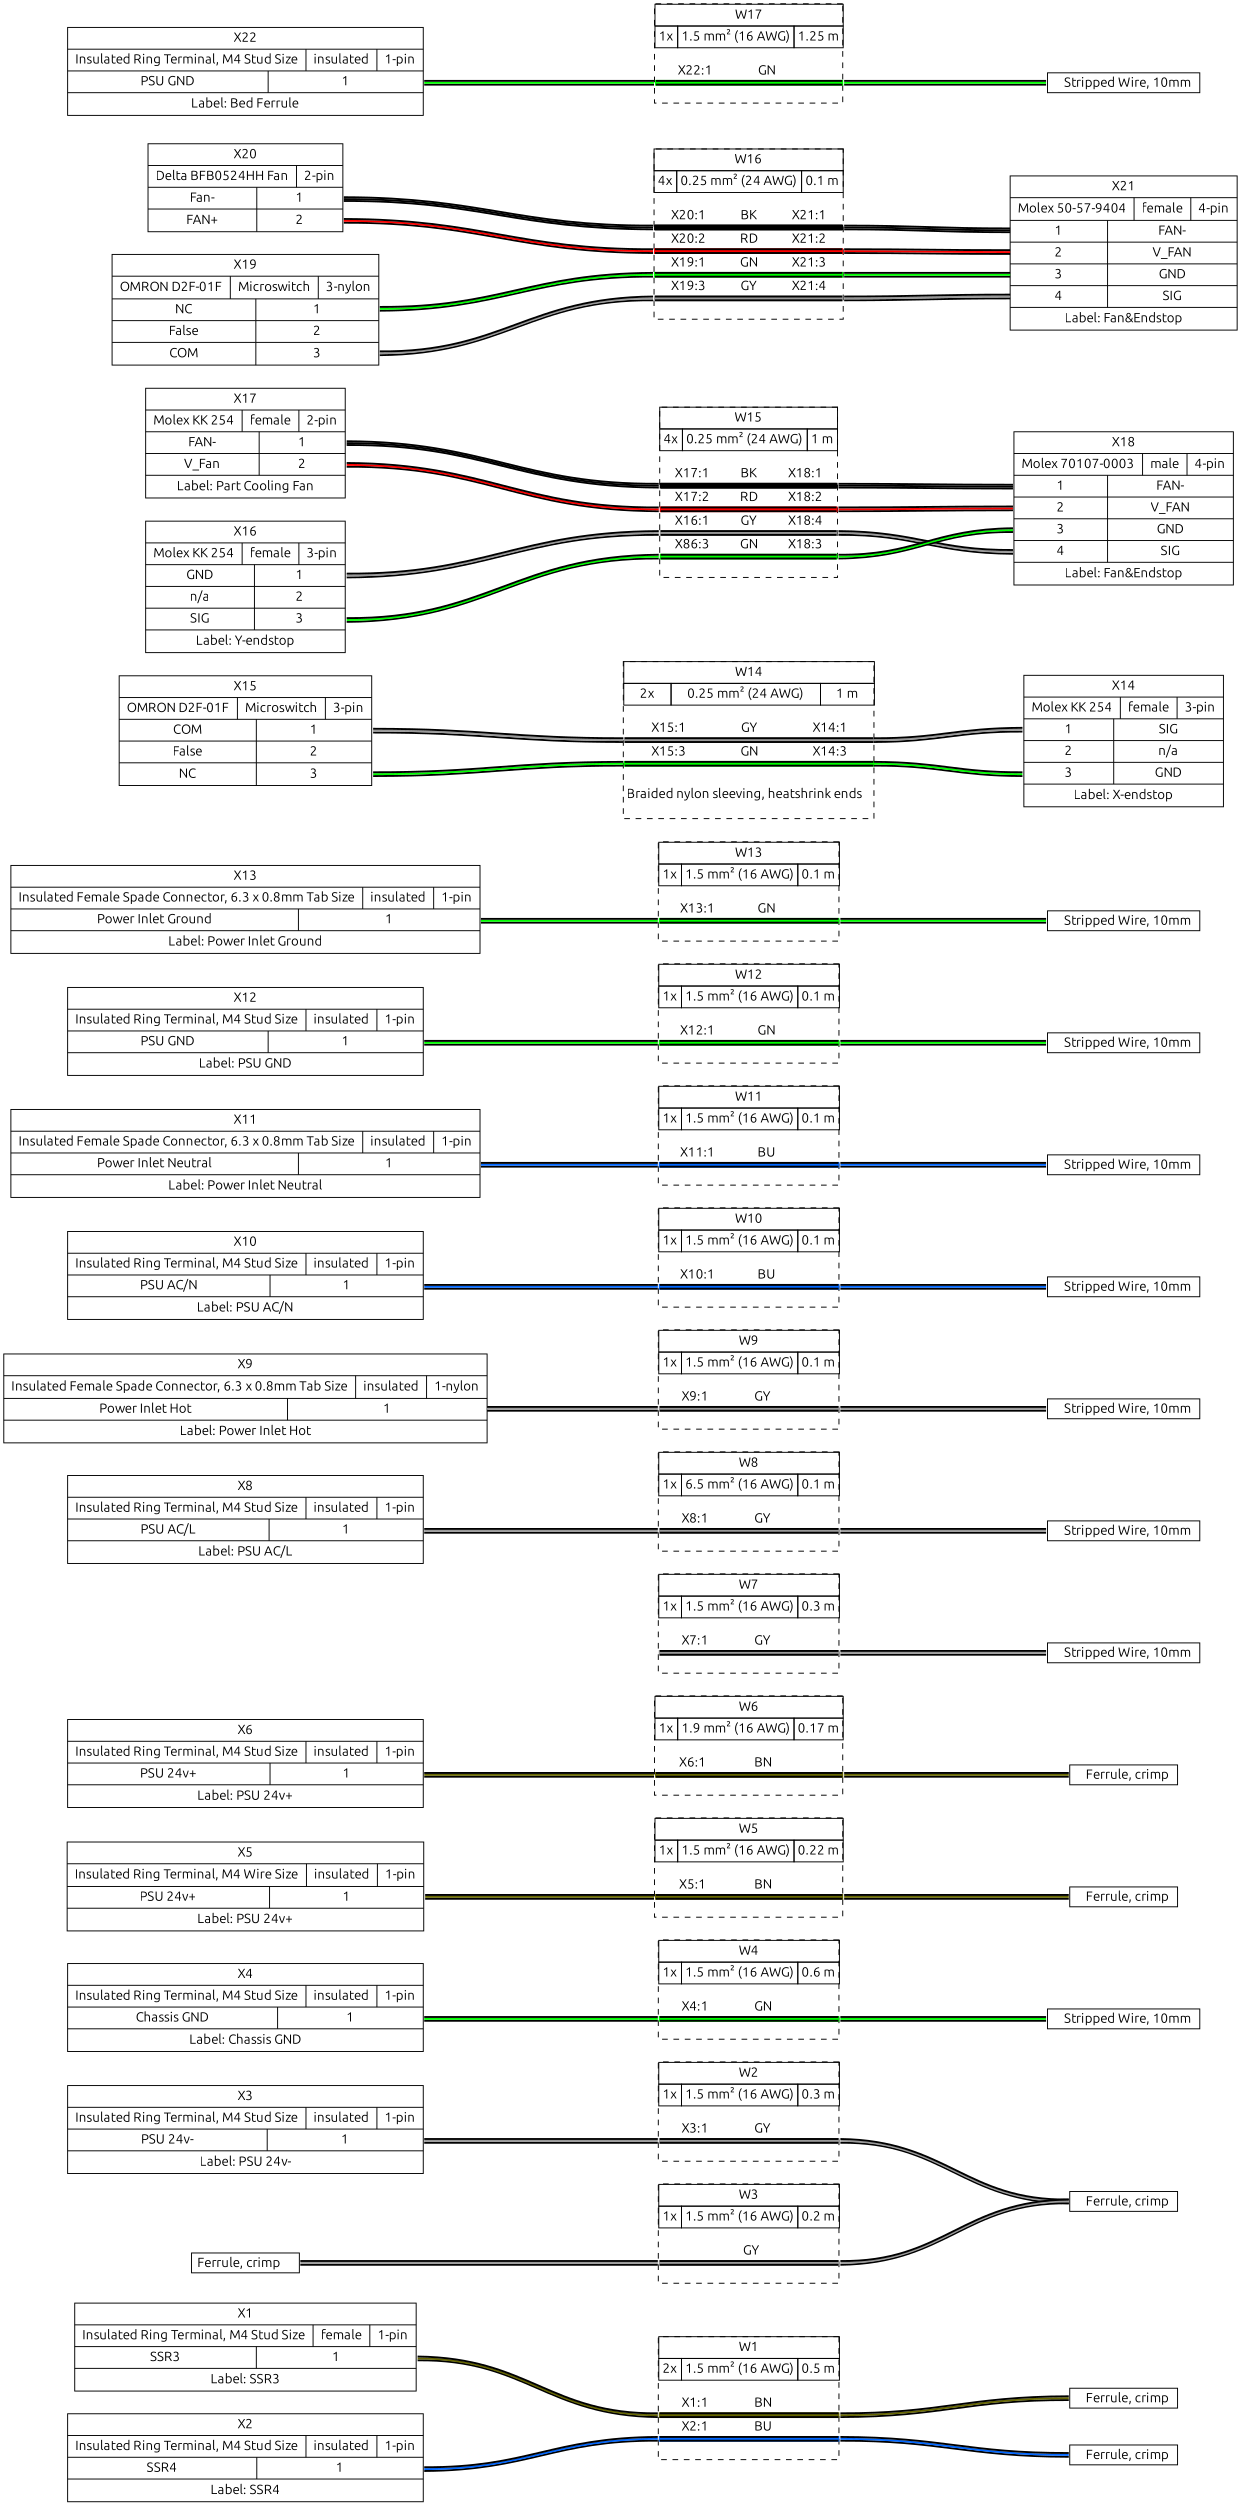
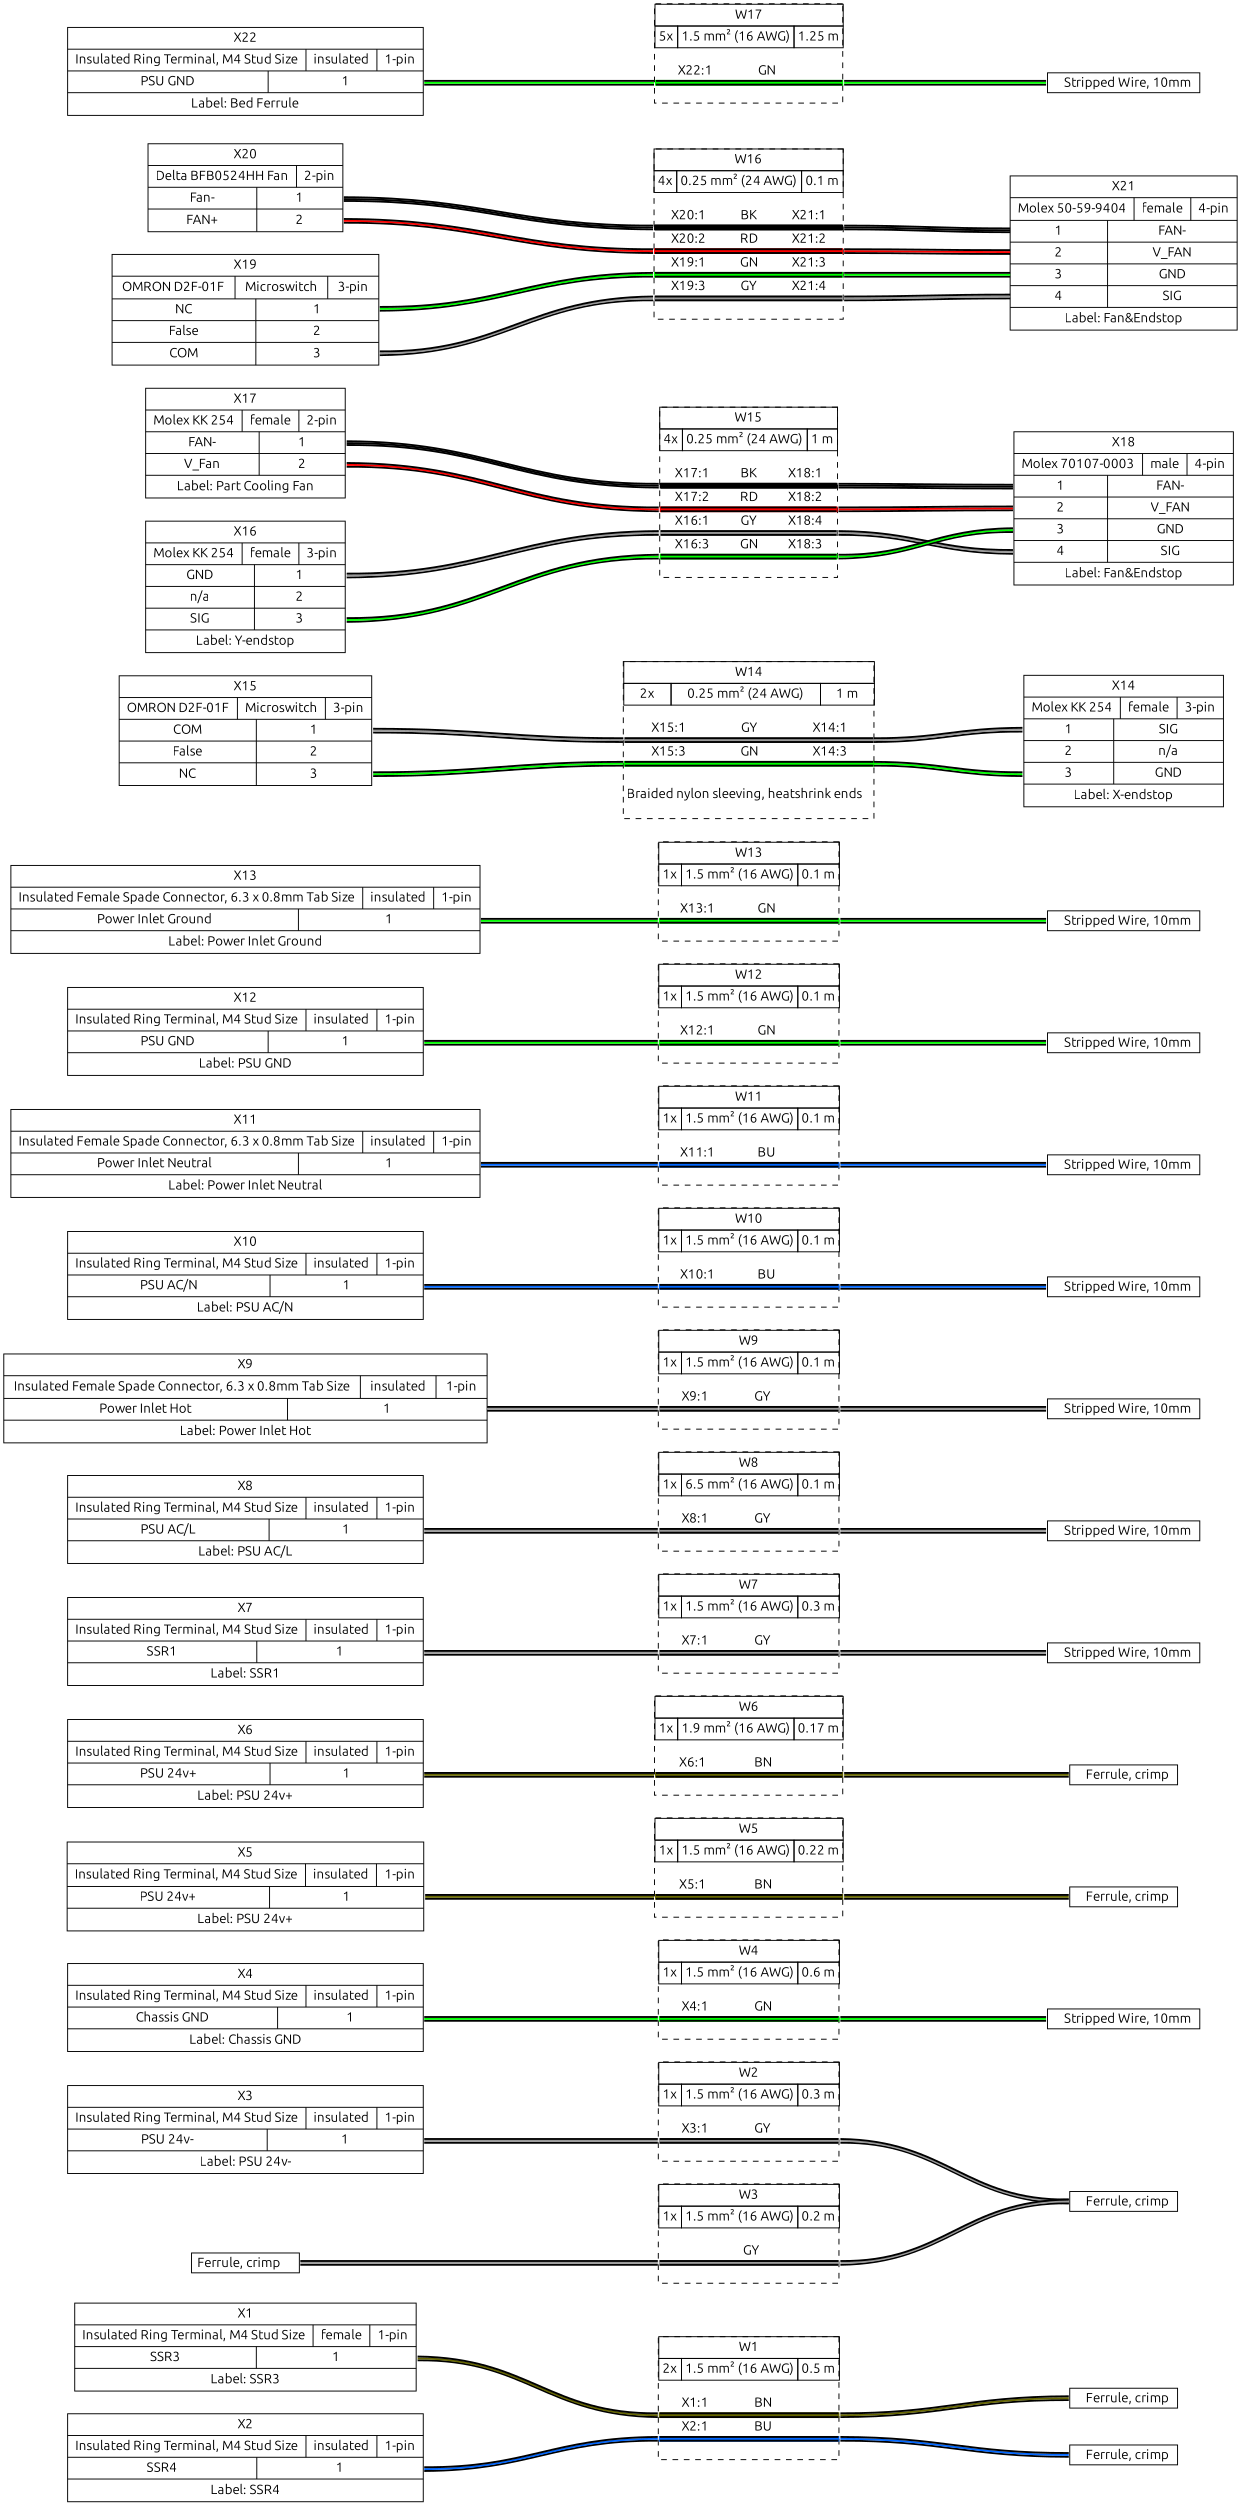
(666, 36) -> (666, 36)
(1072, 209) -> (1072, 209)
(349, 287) -> (353, 287)
(692, 544) -> (692, 544)
(457, 1387) -> (462, 1387)
none -> (245, 1641)
(187, 1875) -> (186, 1875)
